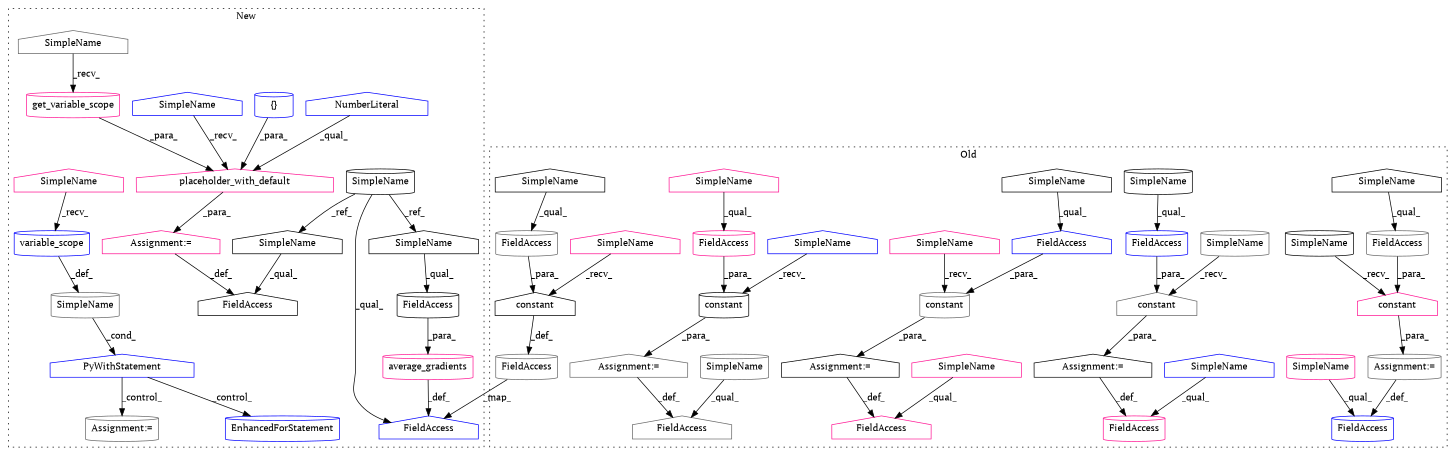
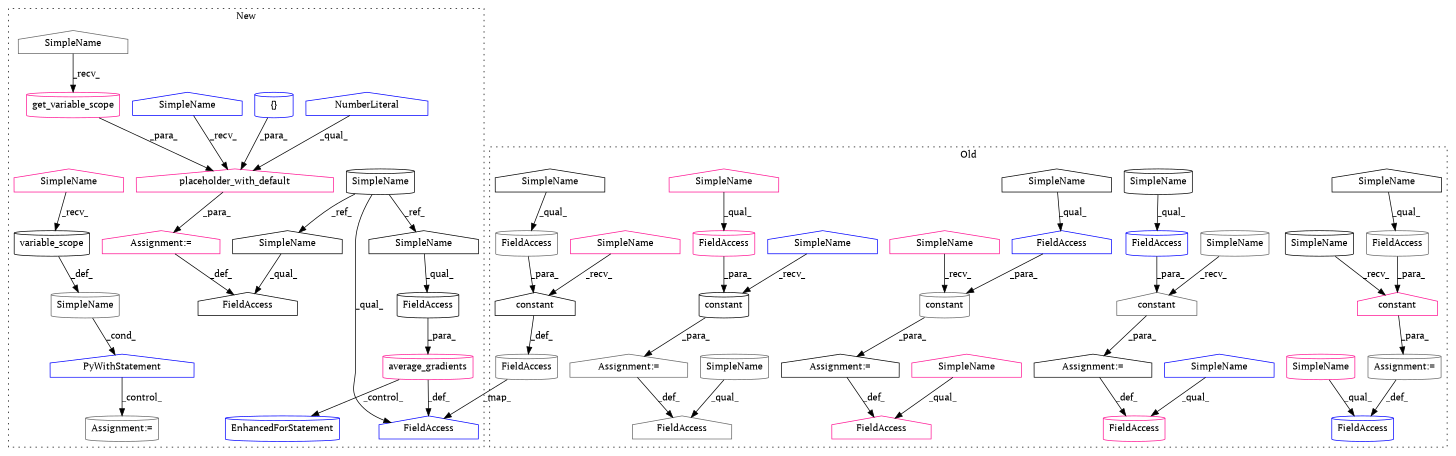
(52, 243) -> (52, 243)
(196, 395) -> (361, 395)
